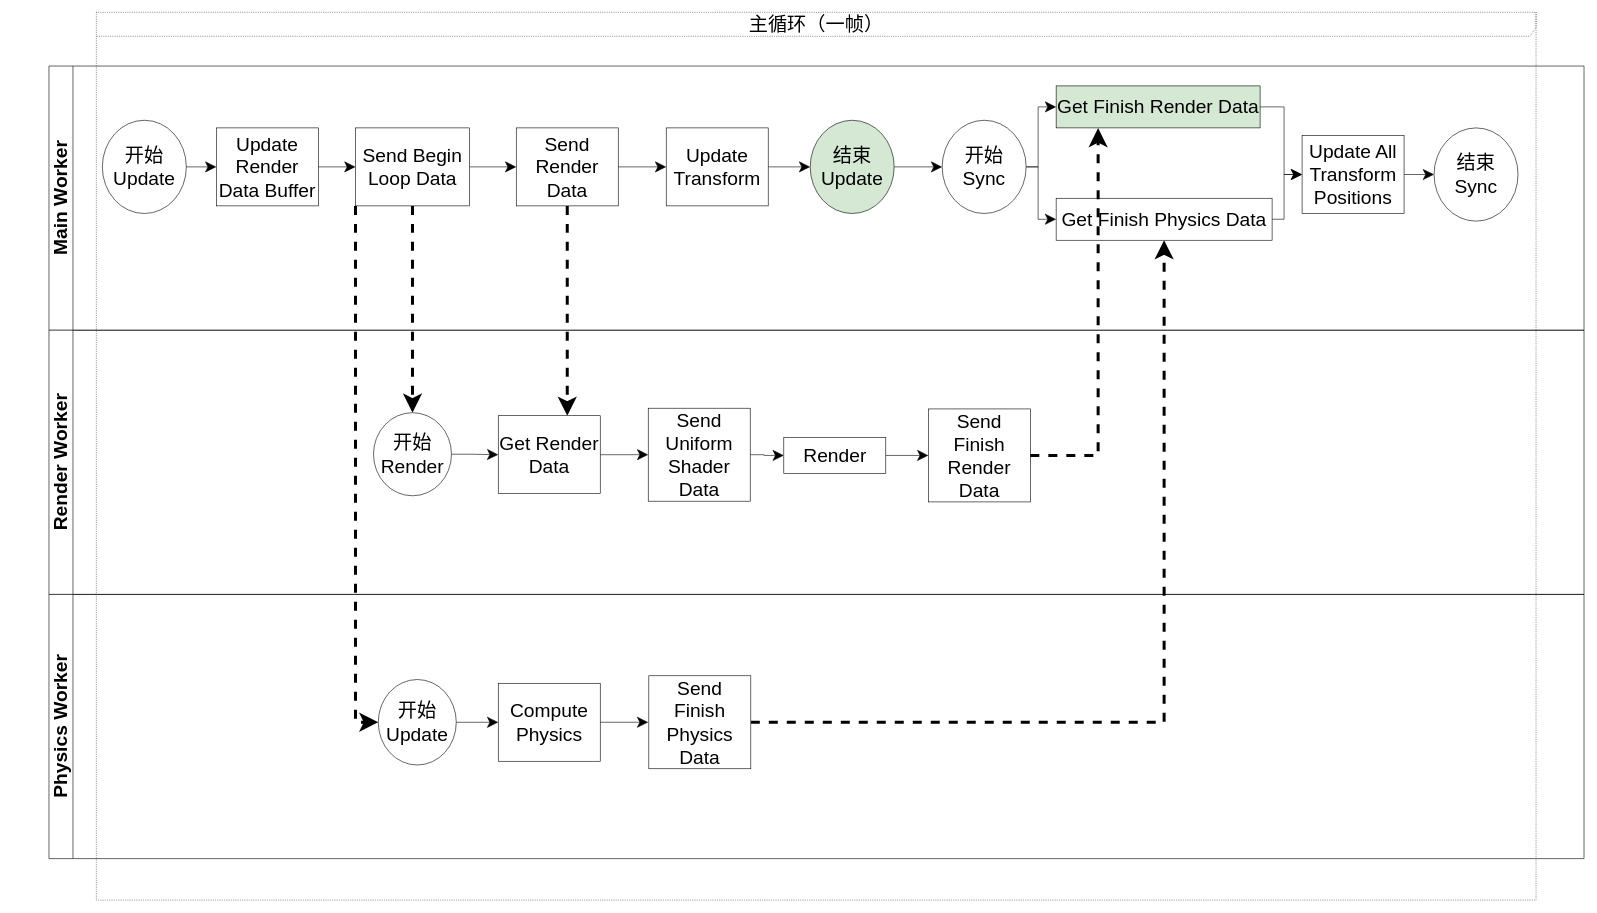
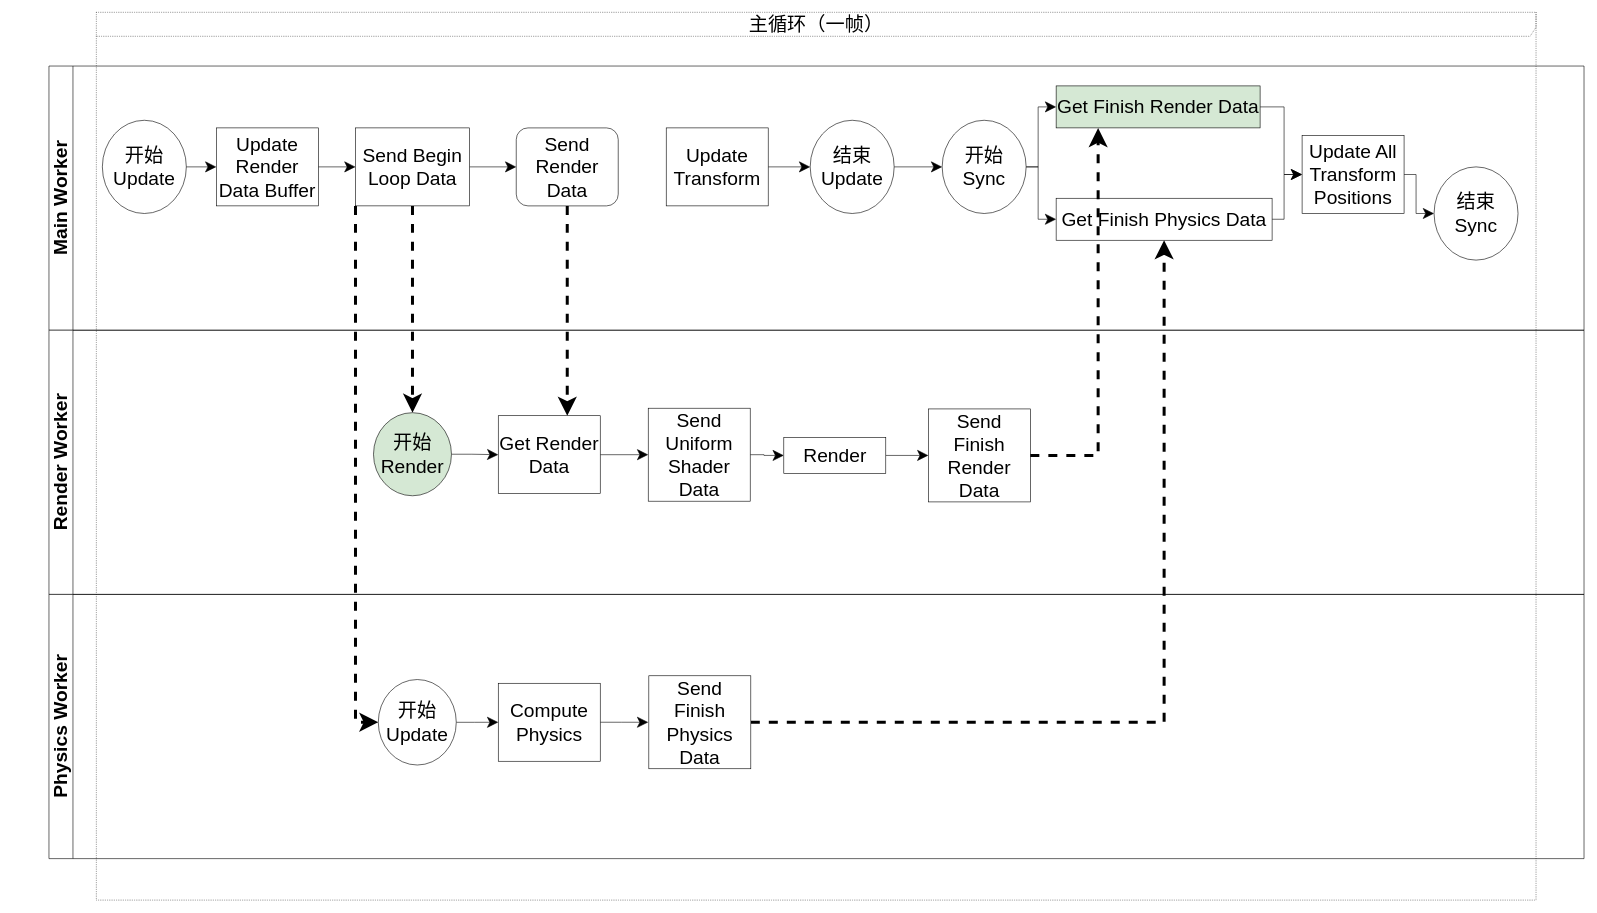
(567, 167) -> (567, 167)
(656, 167) -> none
(852, 167) -> (852, 167)
(1476, 175) -> (1476, 214)
(413, 454) -> (413, 454)
